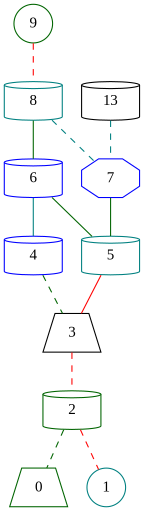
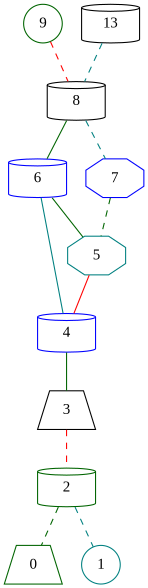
(33, 101) -> (76, 101)
(111, 140) -> (93, 62)
(111, 217) -> (106, 217)
(111, 256) -> (97, 256)
(53, 294) -> (67, 372)
(91, 294) -> (82, 294)
(90, 450) -> (84, 527)
